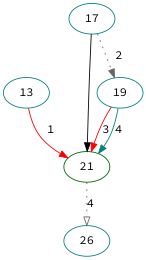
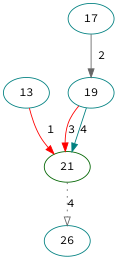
(104, 52) -> (91, 51)
(89, 88) -> none
